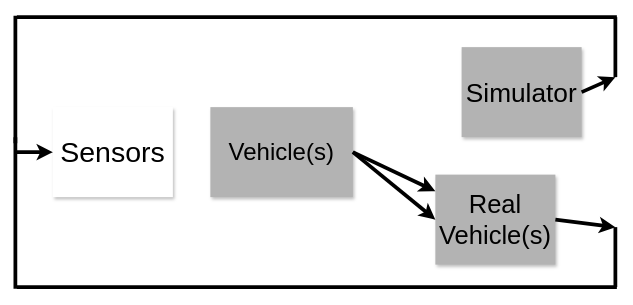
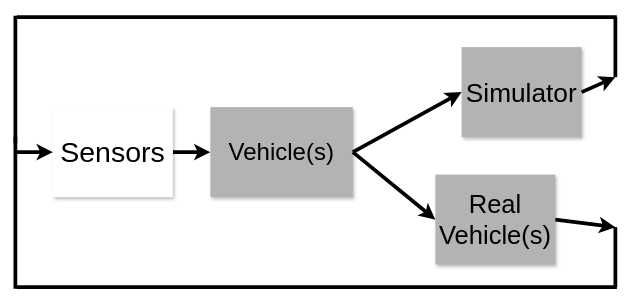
none -> (186, 152)
(393, 171) -> (403, 124)
